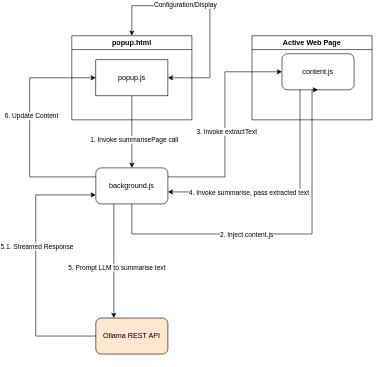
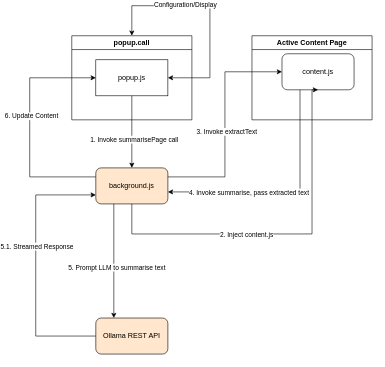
(132, 43) -> (132, 43)
(312, 43) -> (312, 43)
(132, 186) -> (132, 186)
